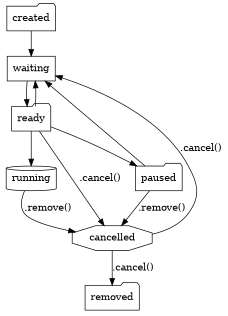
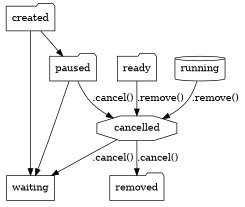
(27, 90) -> none
(36, 97) -> none
(91, 144) -> (50, 41)
(31, 145) -> none
(100, 178) -> (161, 98)
(162, 208) -> (113, 98)
